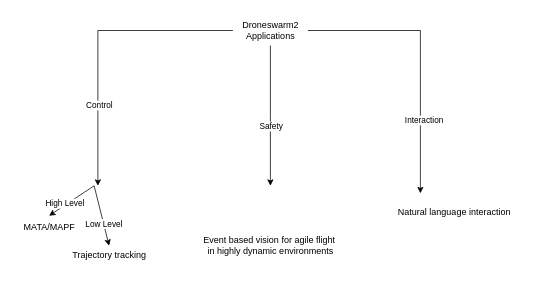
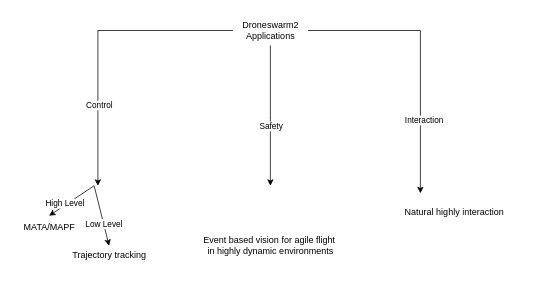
(455, 212) -> (455, 212)
